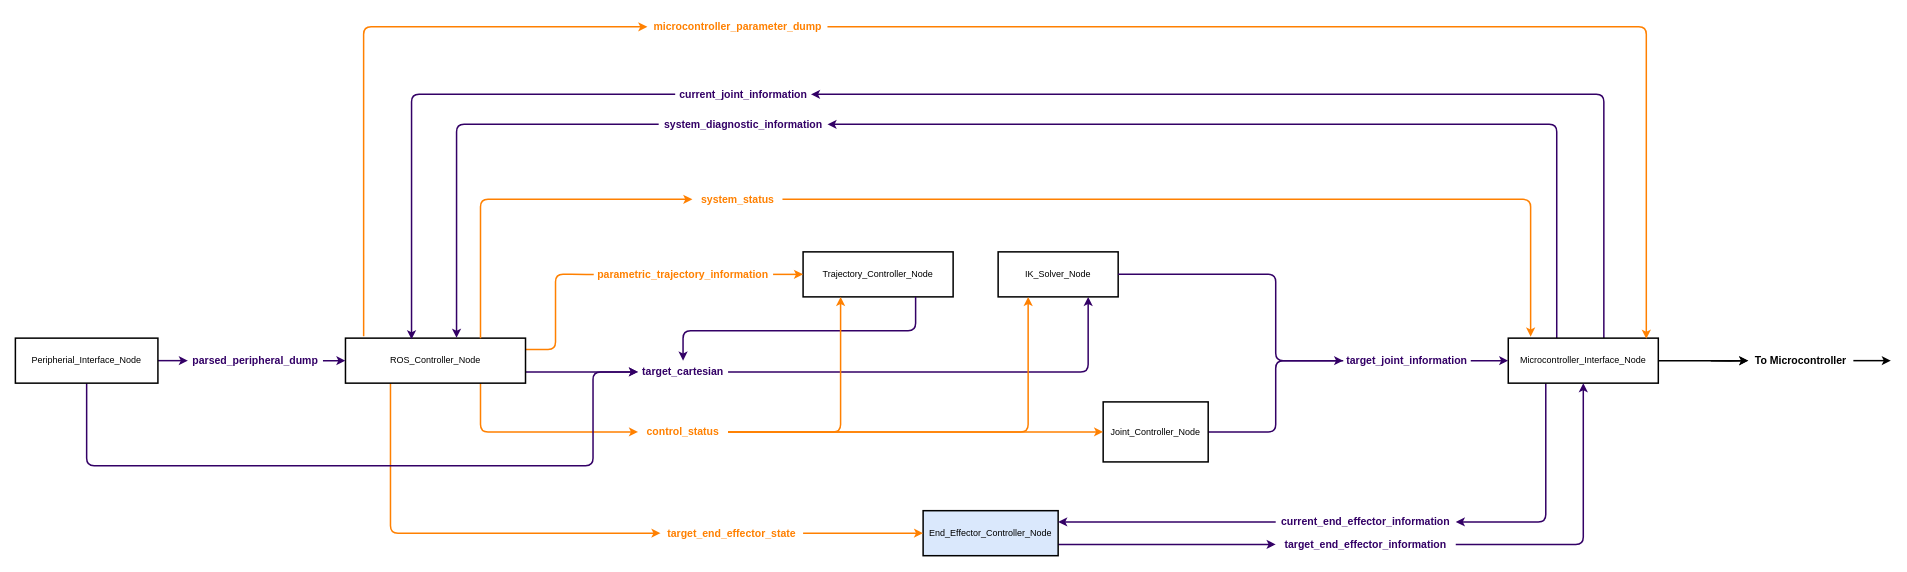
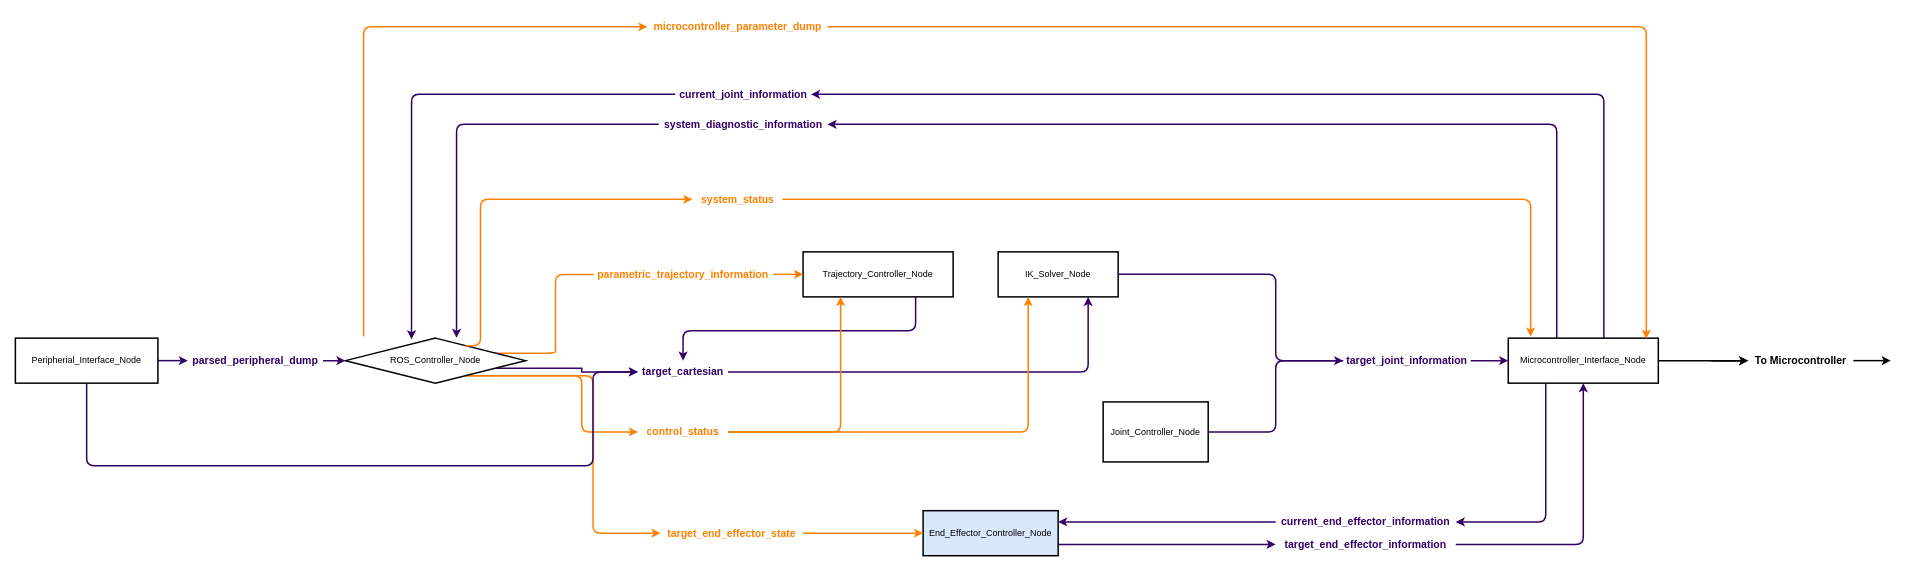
(435, 360) -> (435, 360)
(1061, 432) -> none
